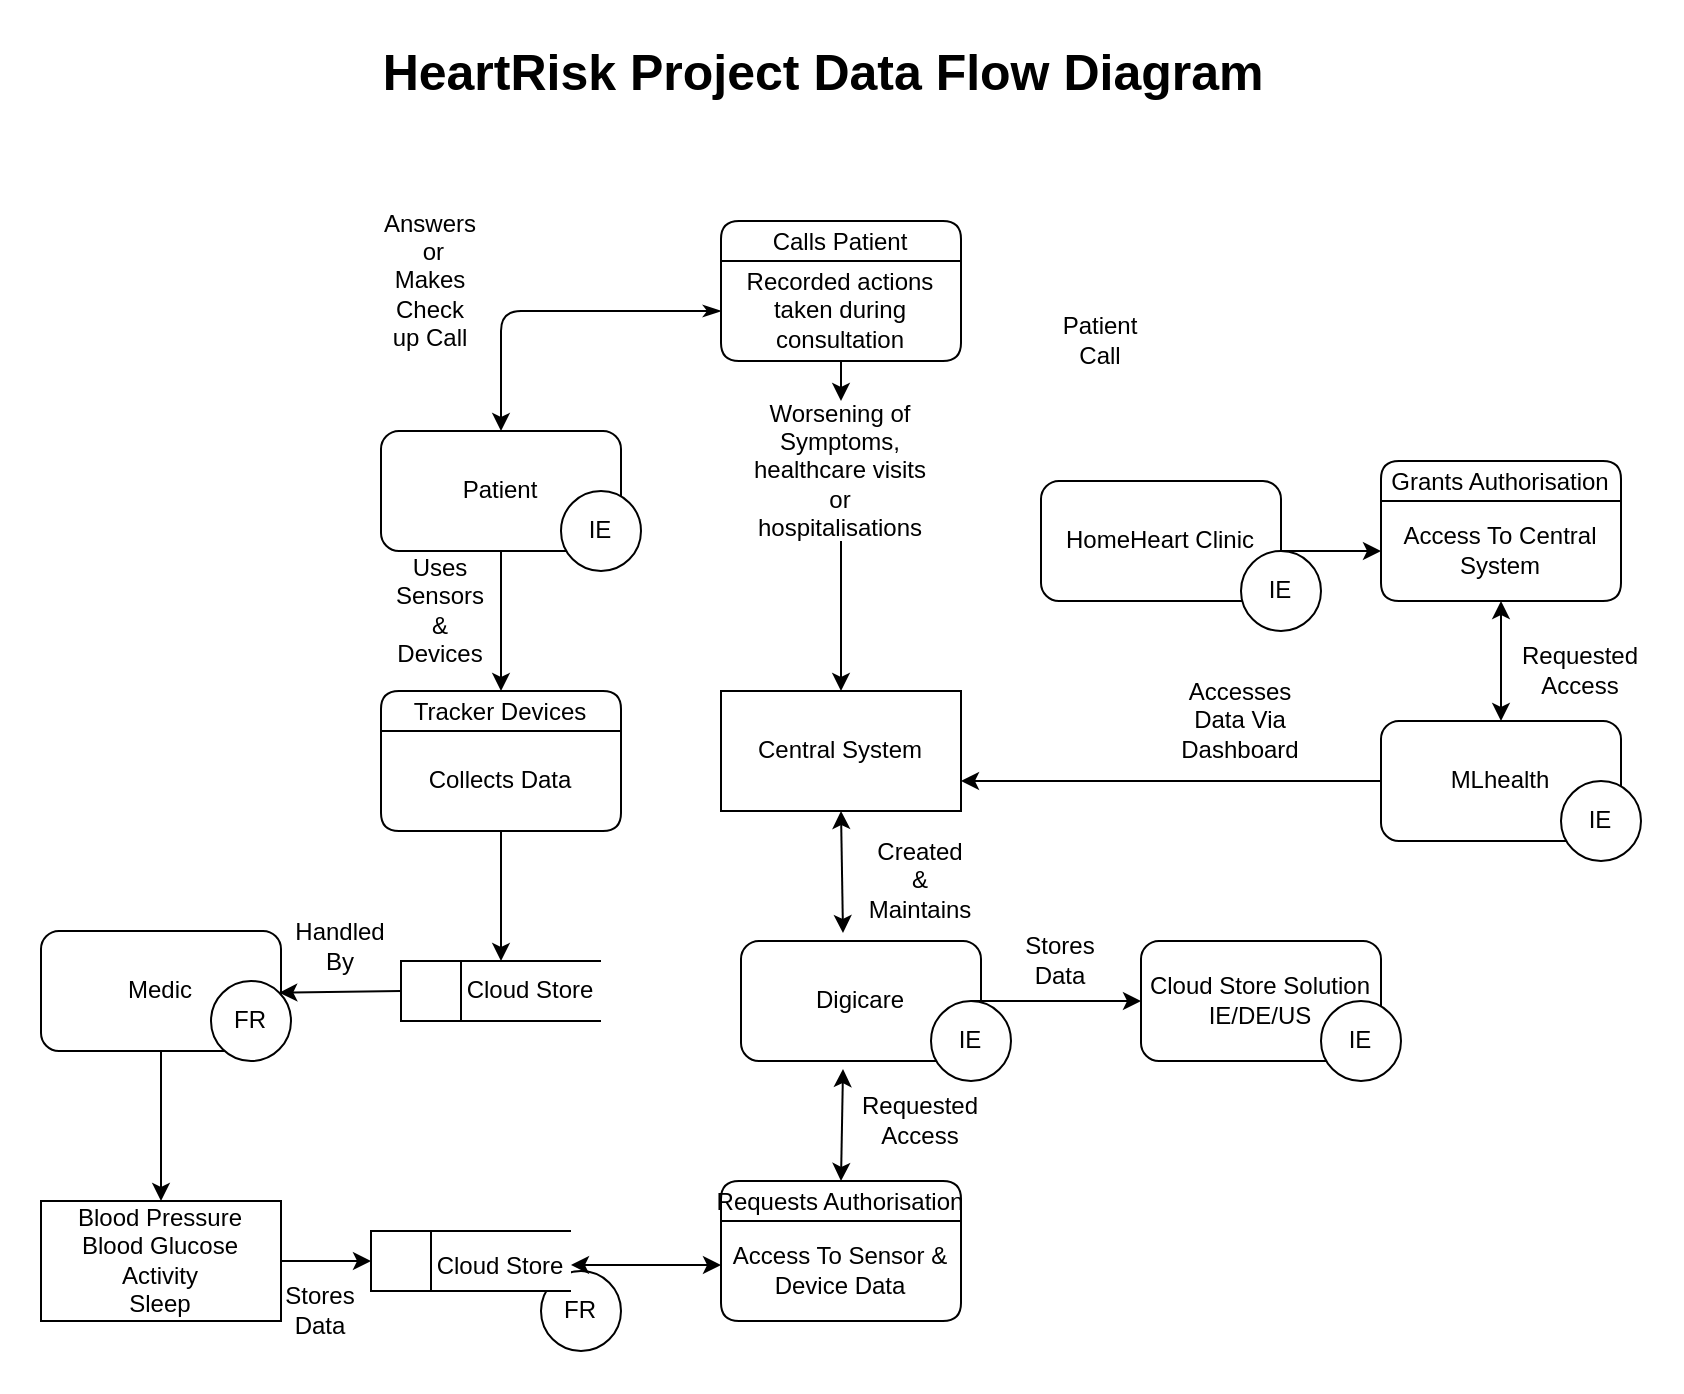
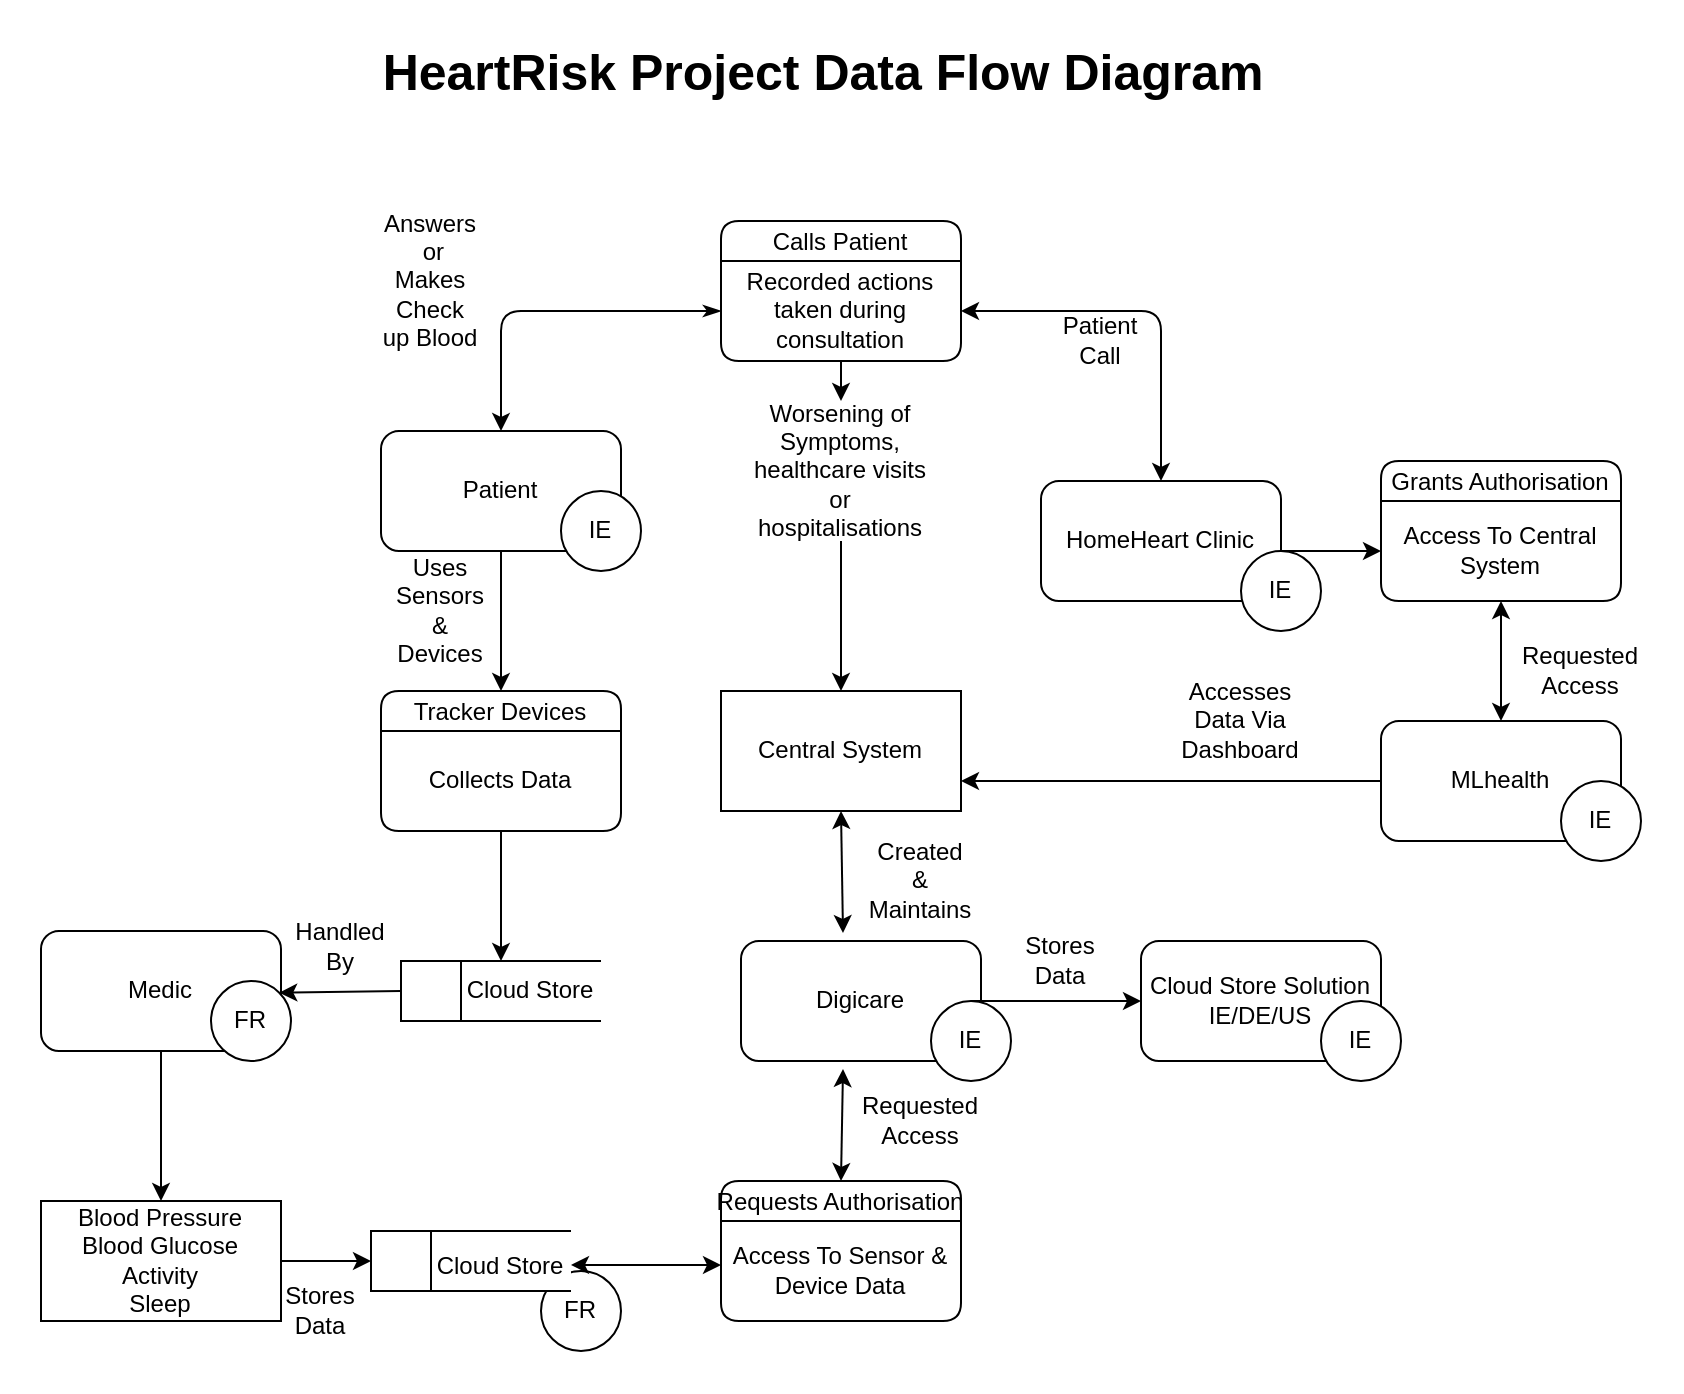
(431, 281) -> (431, 281)
none -> (1139, 311)
